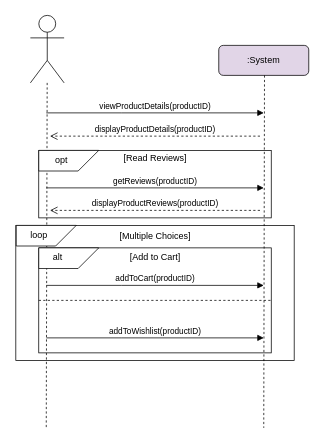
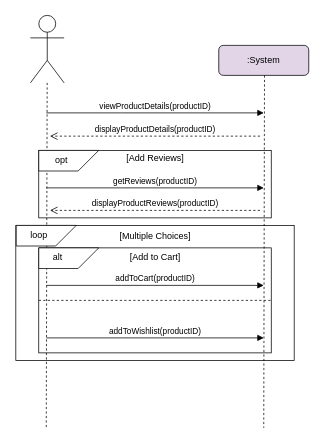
(155, 158) -> (155, 158)
